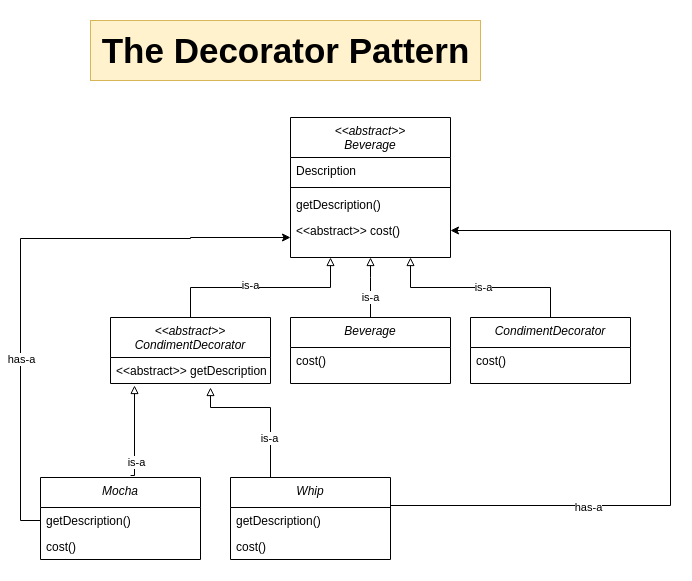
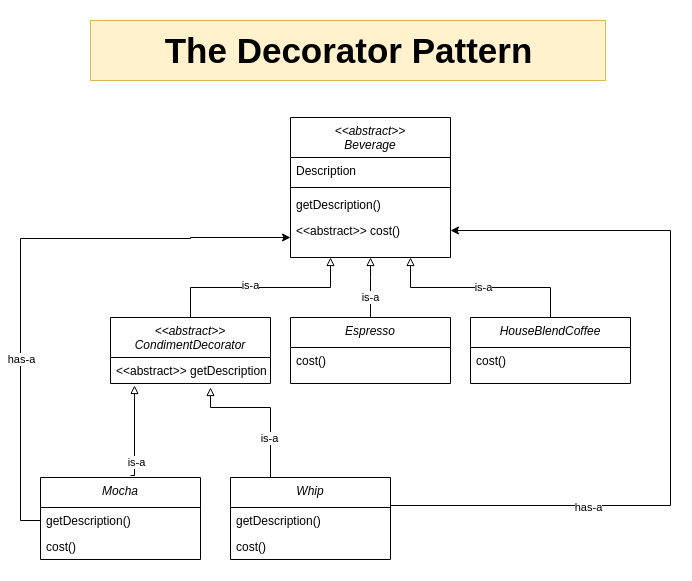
(286, 51) -> (348, 51)
(370, 331) -> (370, 331)
(550, 331) -> (550, 331)
